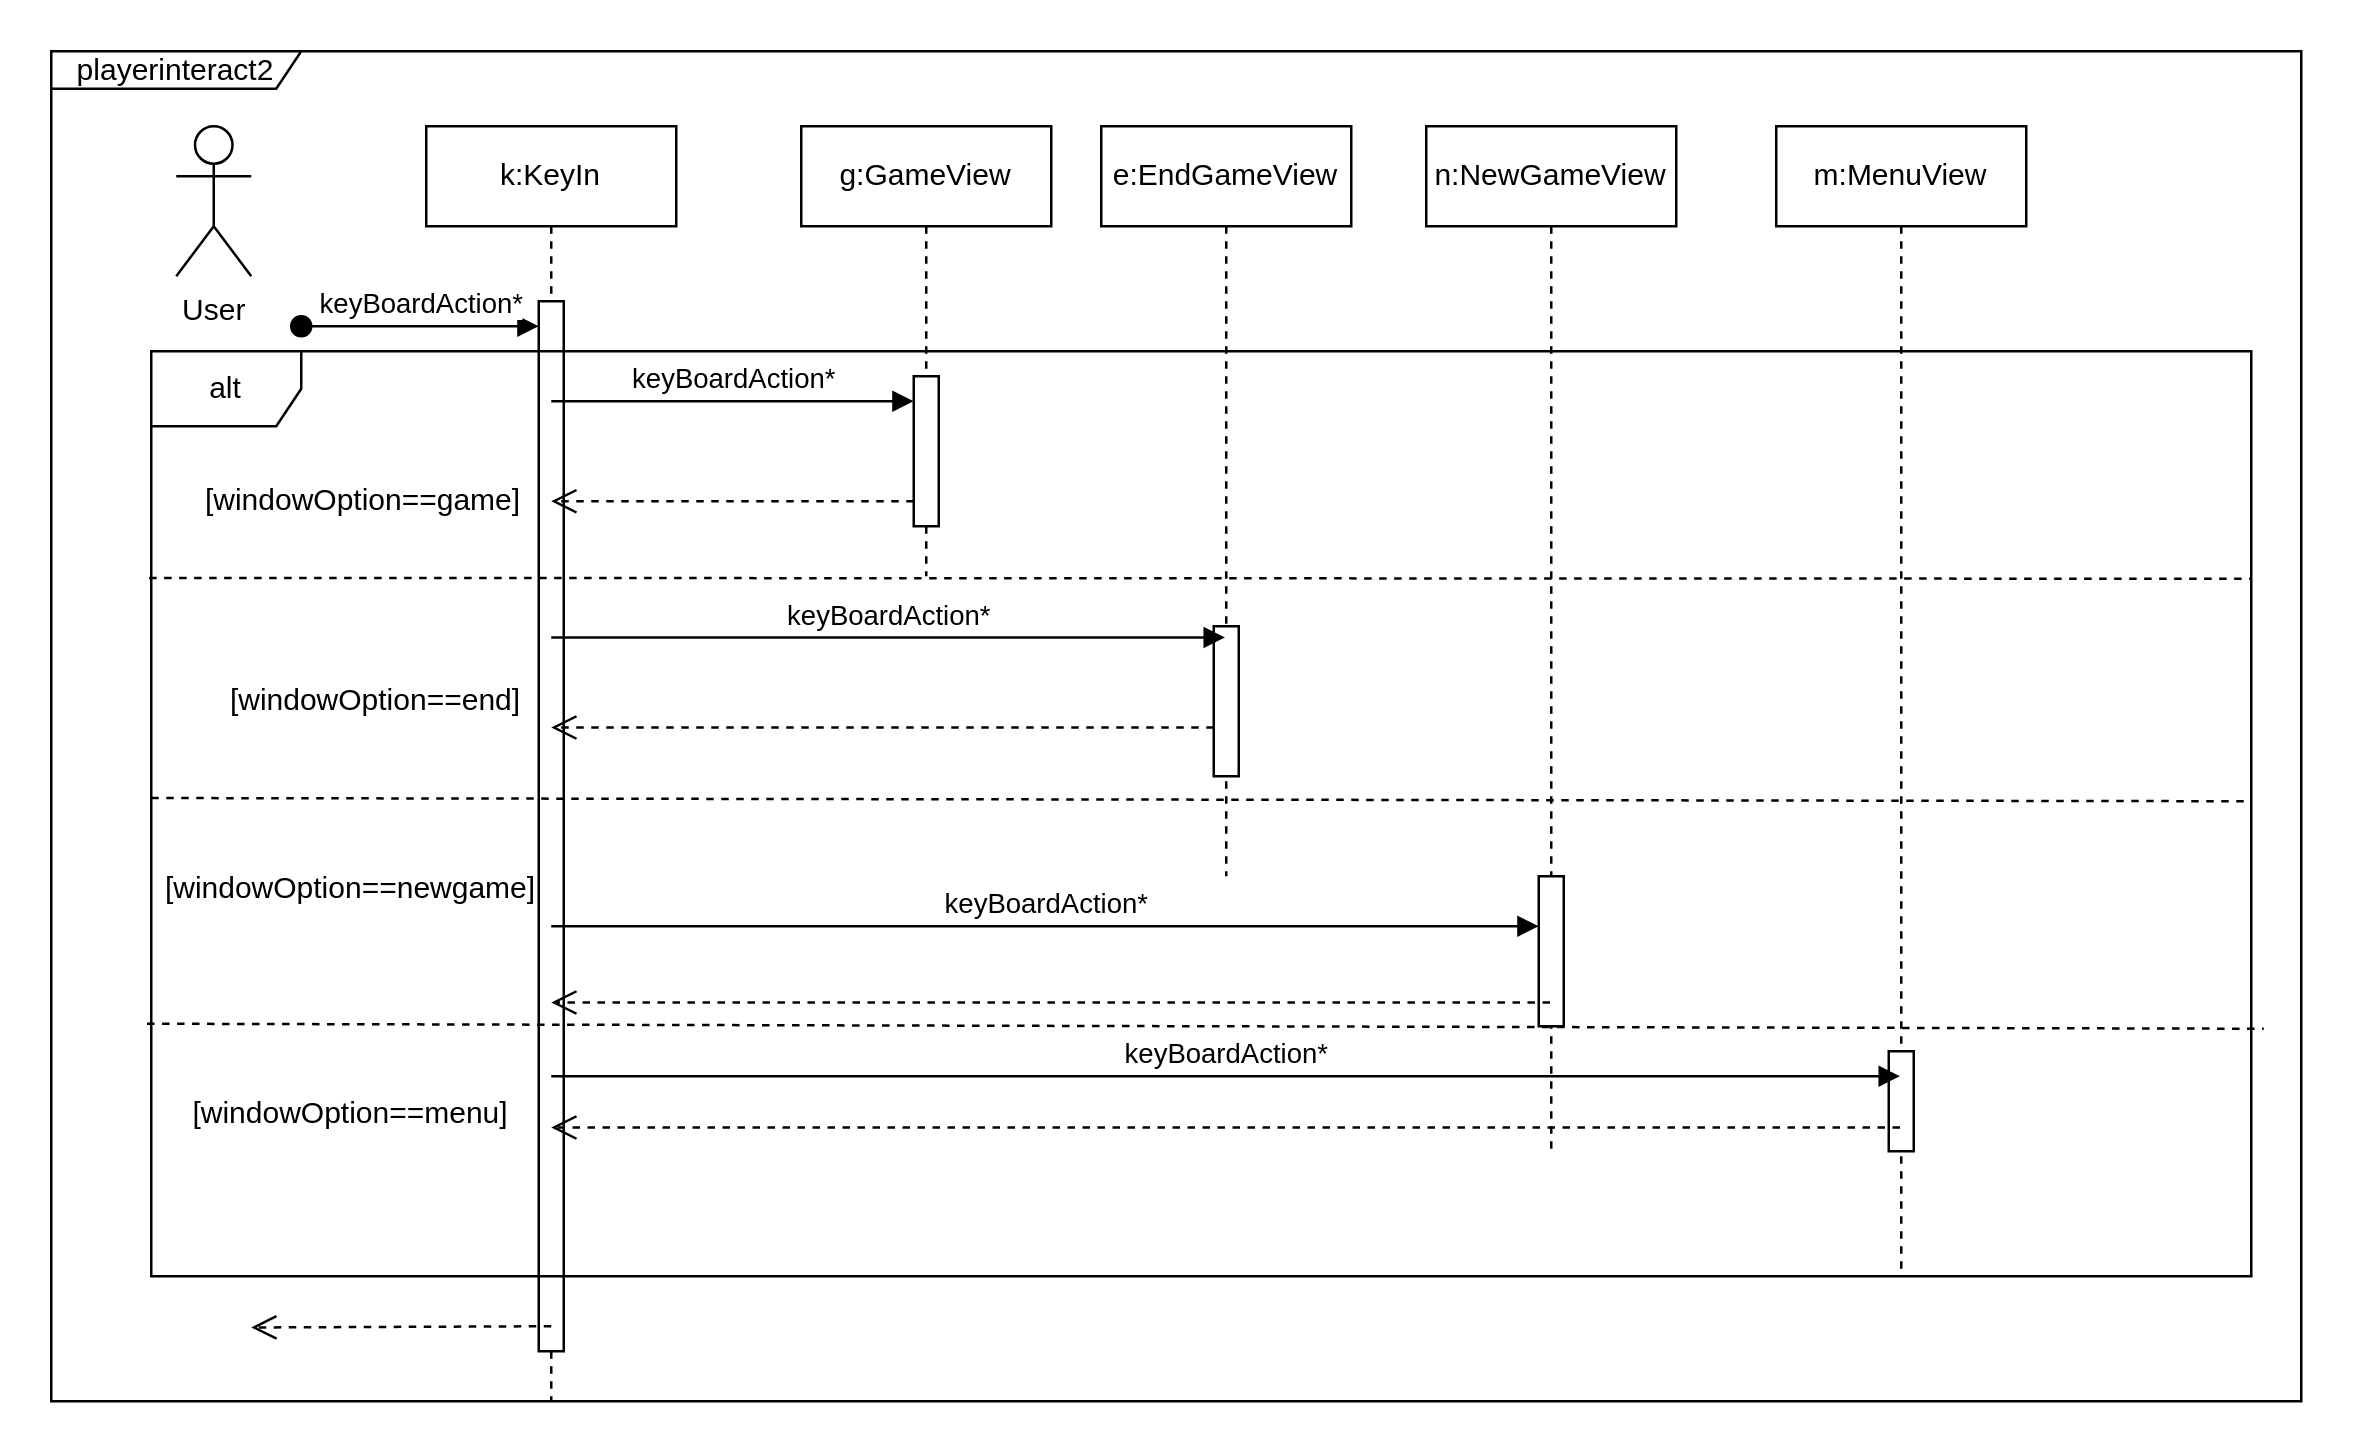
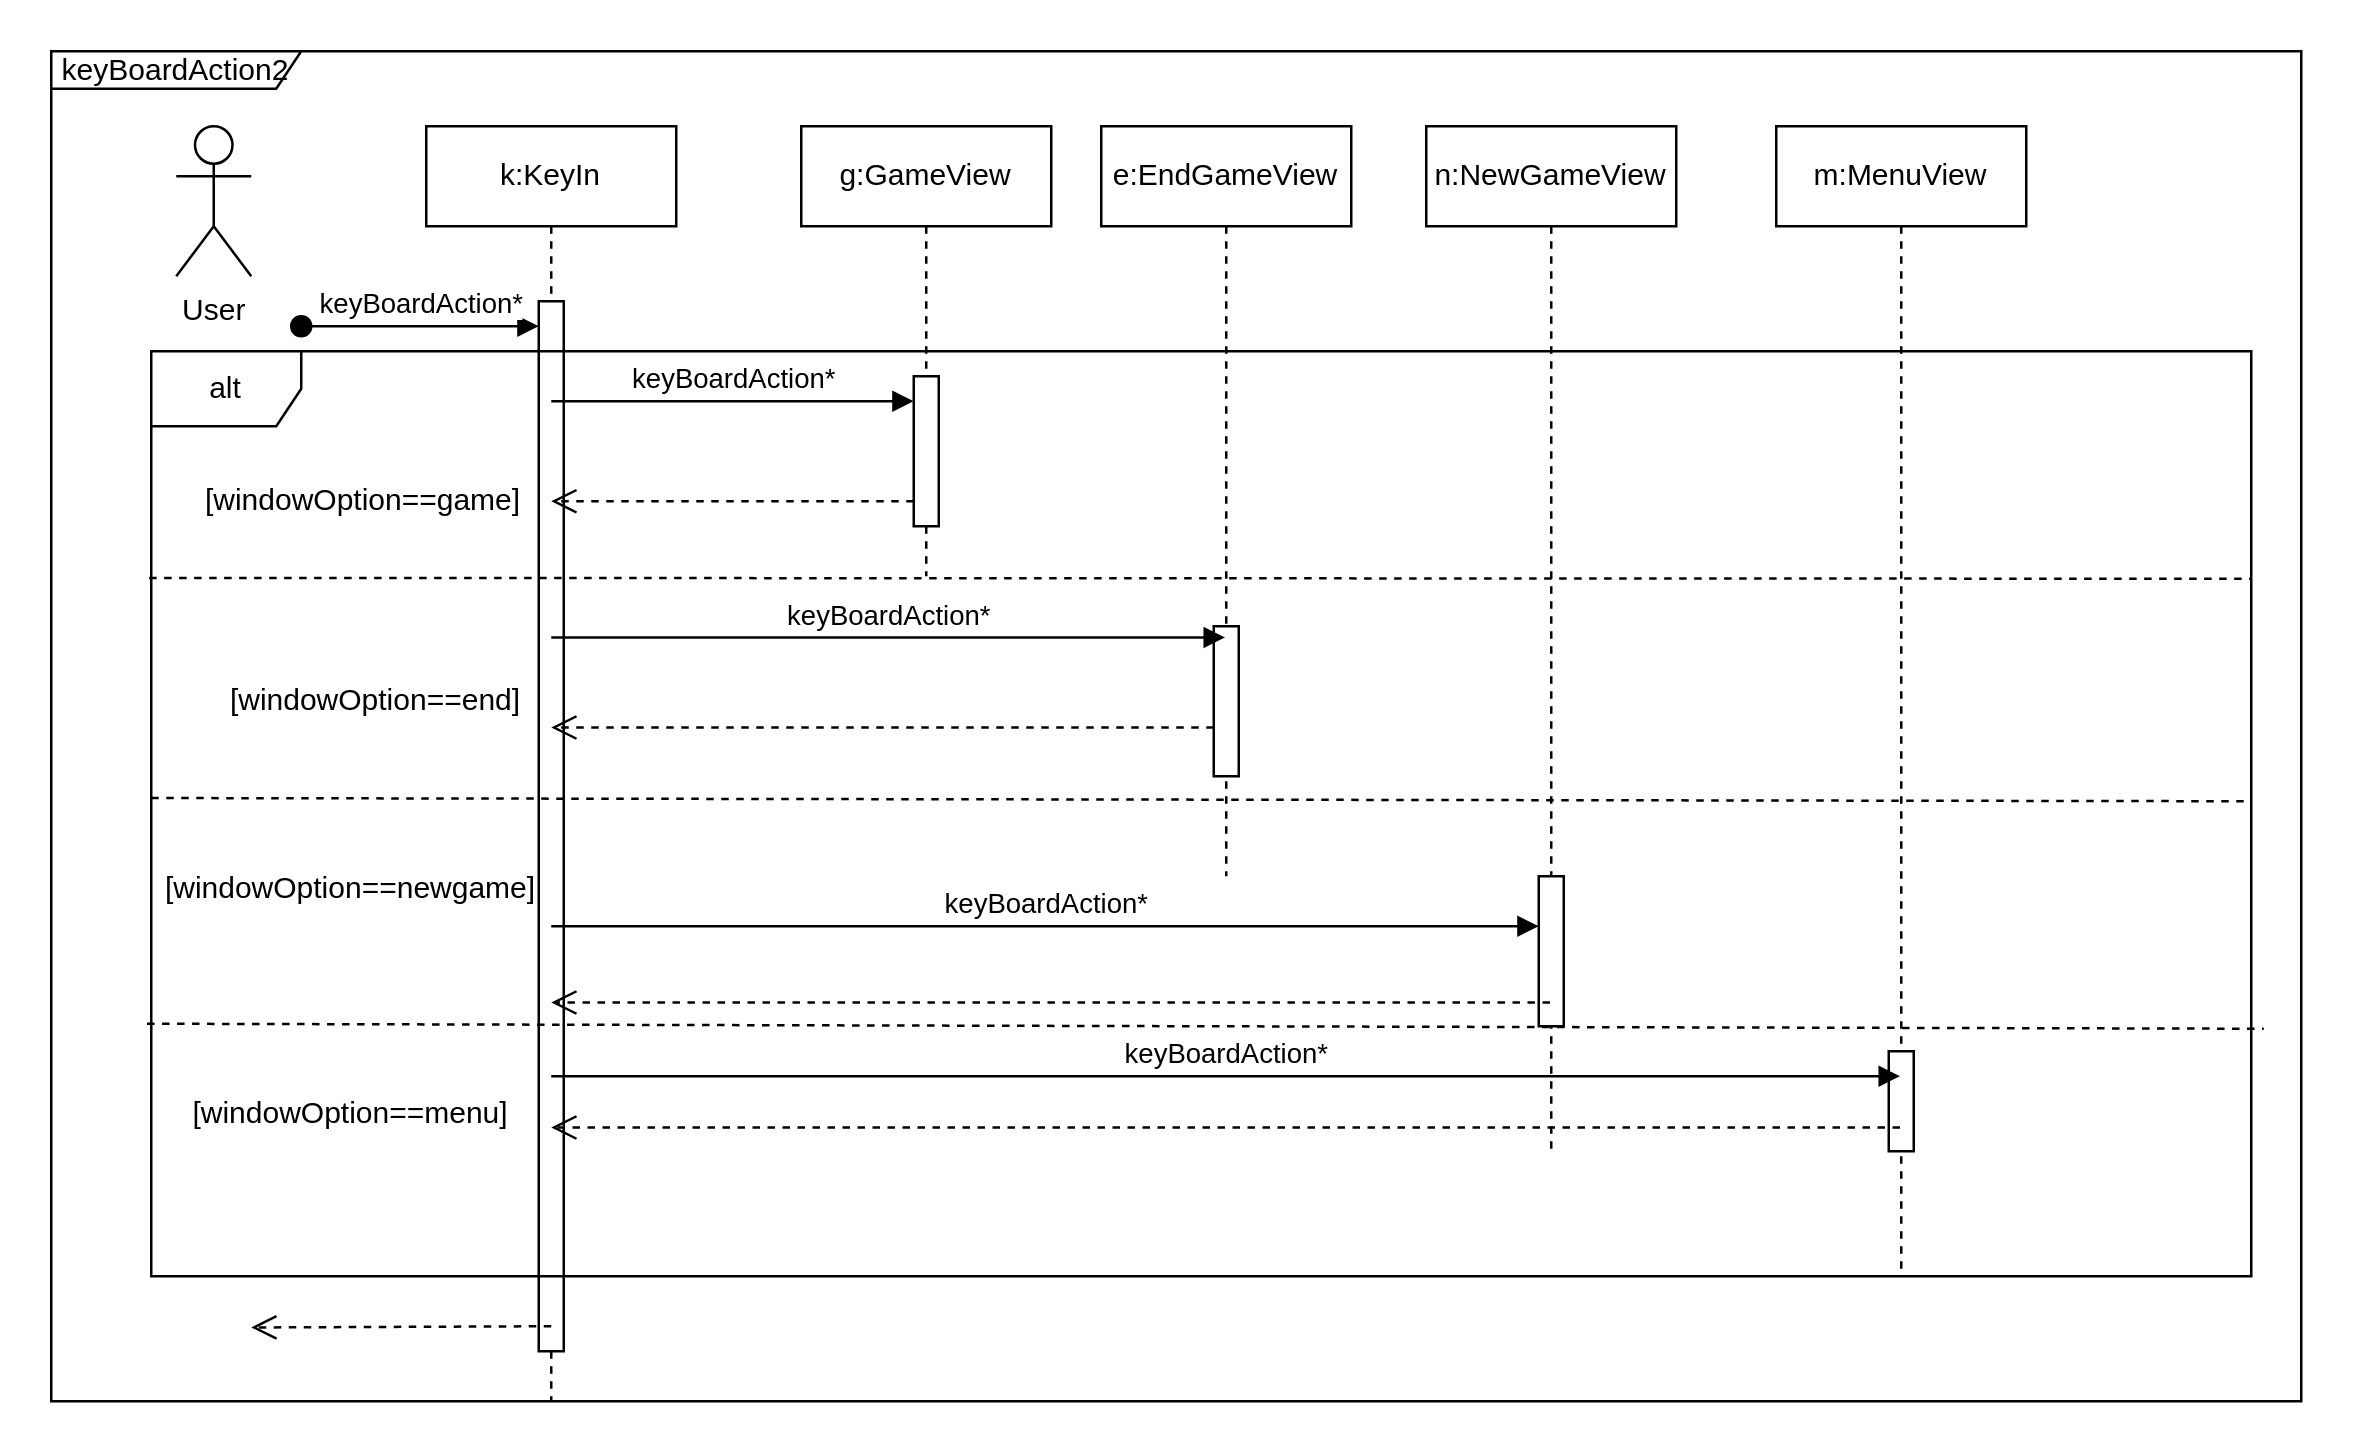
(176, 71) -> (176, 71)
